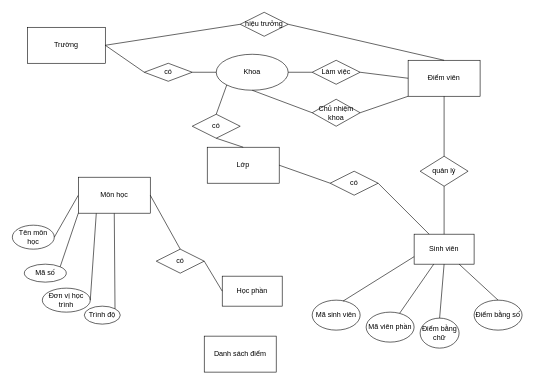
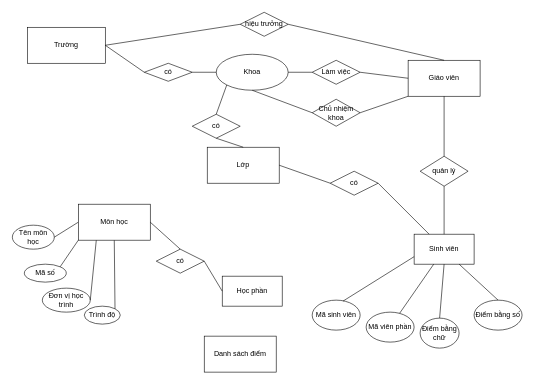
(444, 78) -> (444, 78)
(114, 195) -> (114, 222)
